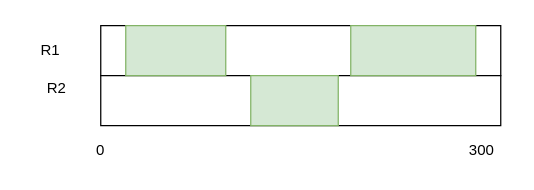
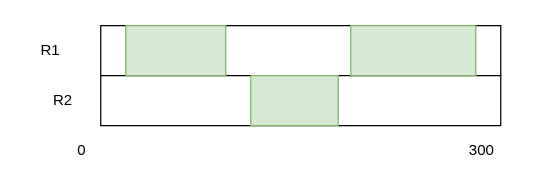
(57, 88) -> (63, 101)
(101, 151) -> (82, 151)
